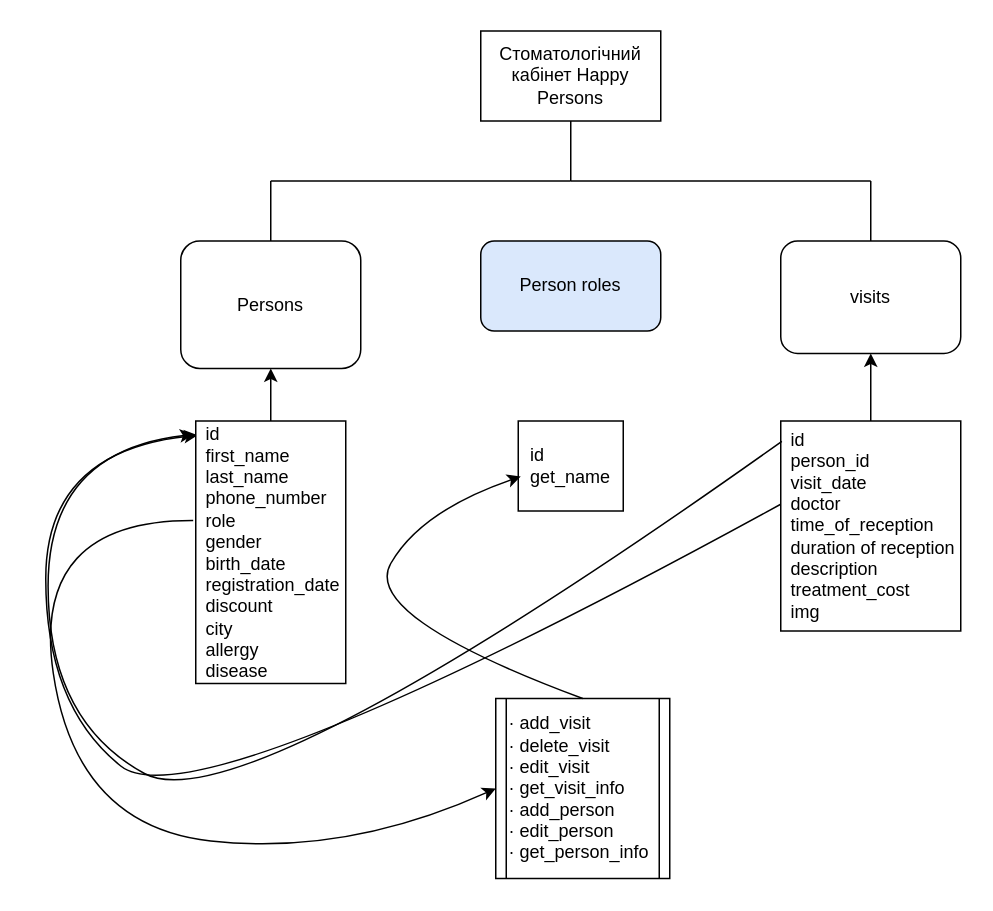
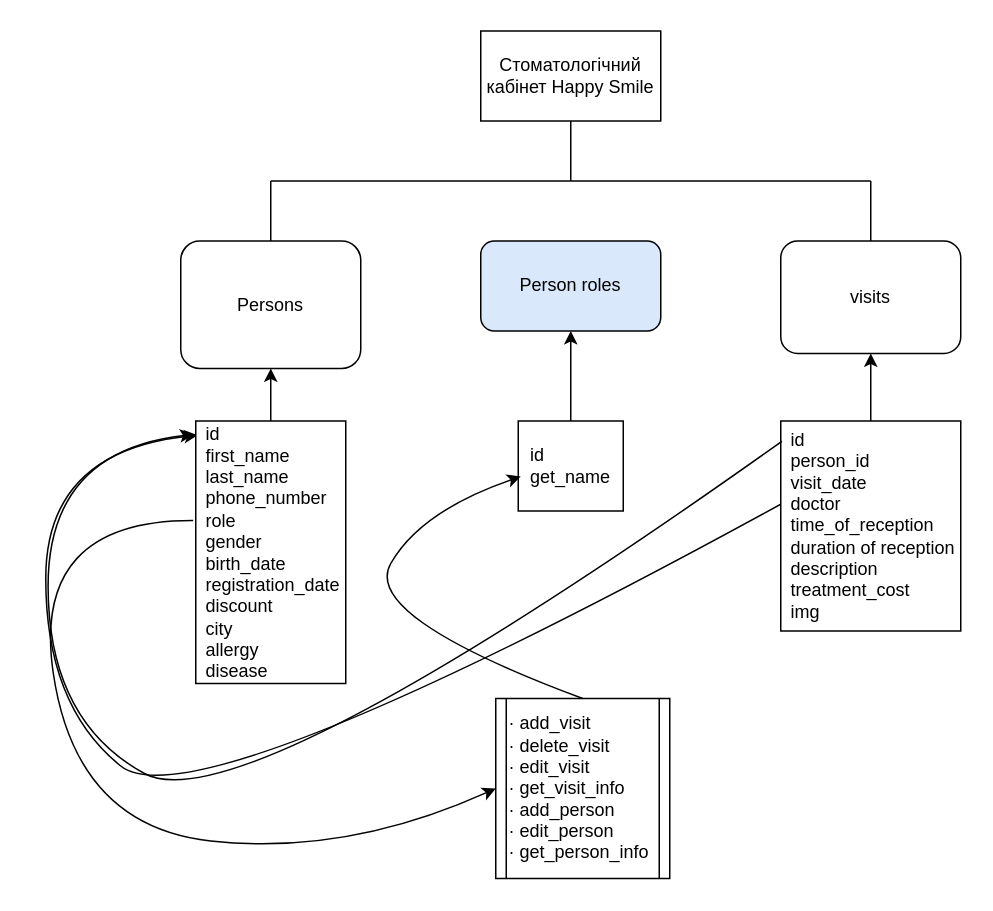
(571, 76) -> (571, 76)
none -> (571, 381)
